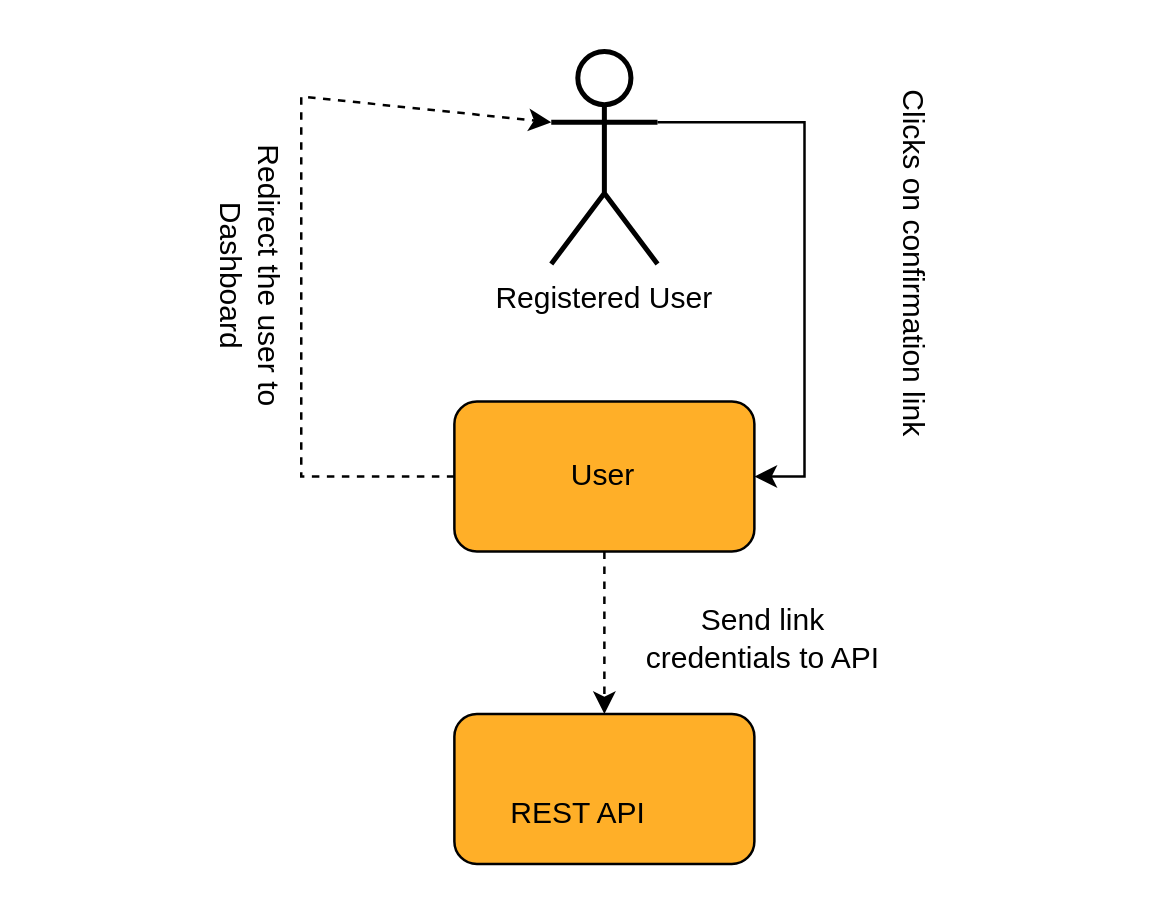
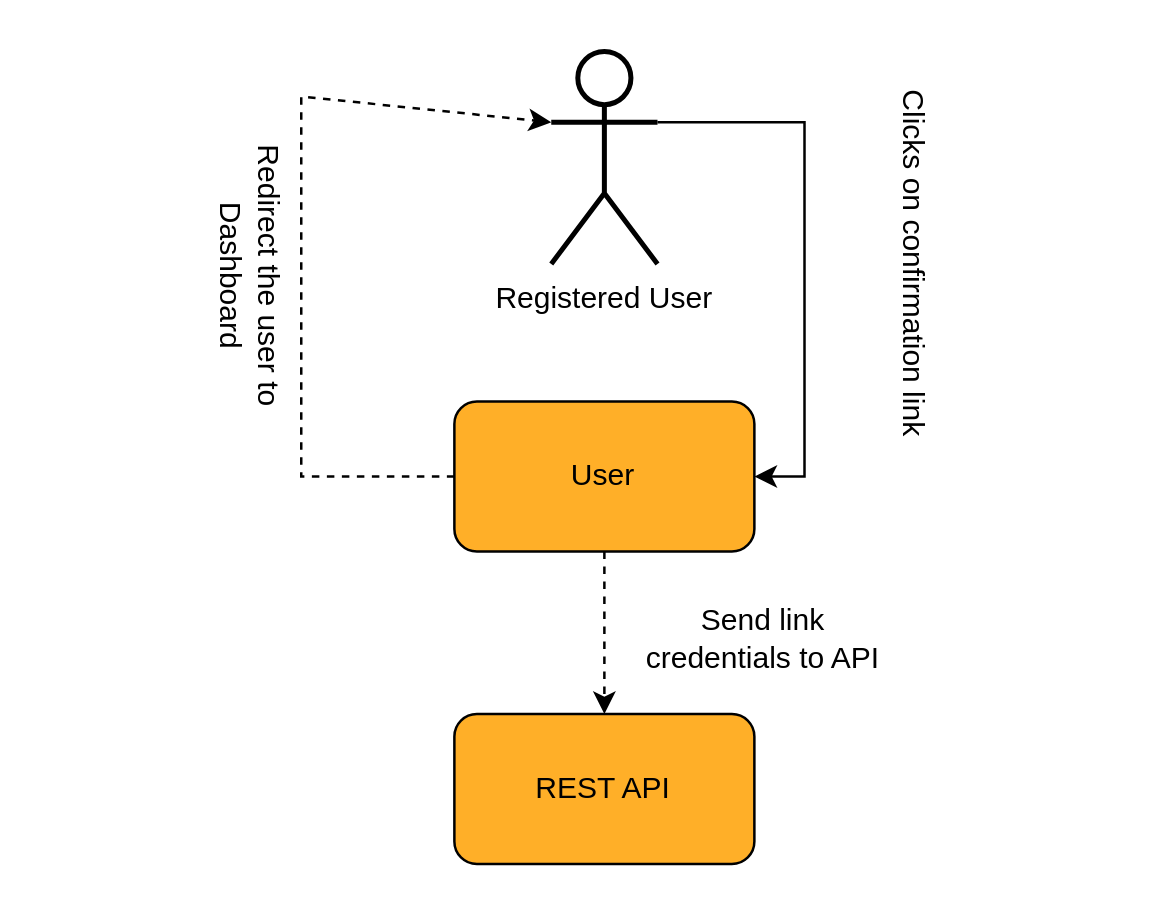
(579, 814) -> (604, 789)
